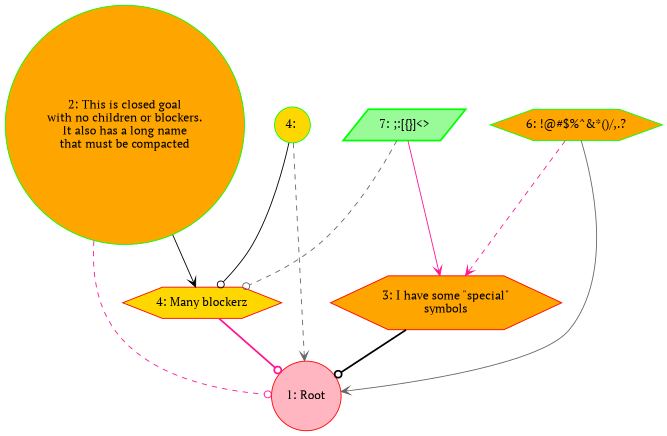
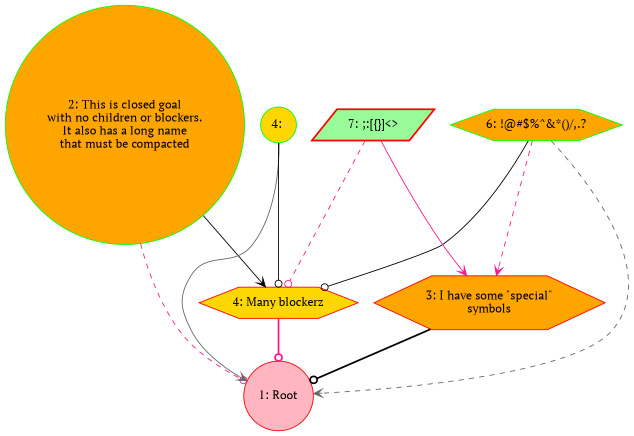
(404, 125) -> (373, 125)
(337, 227) -> (328, 211)
none -> (448, 240)
(299, 247) -> (212, 261)
(556, 341) -> (576, 352)
